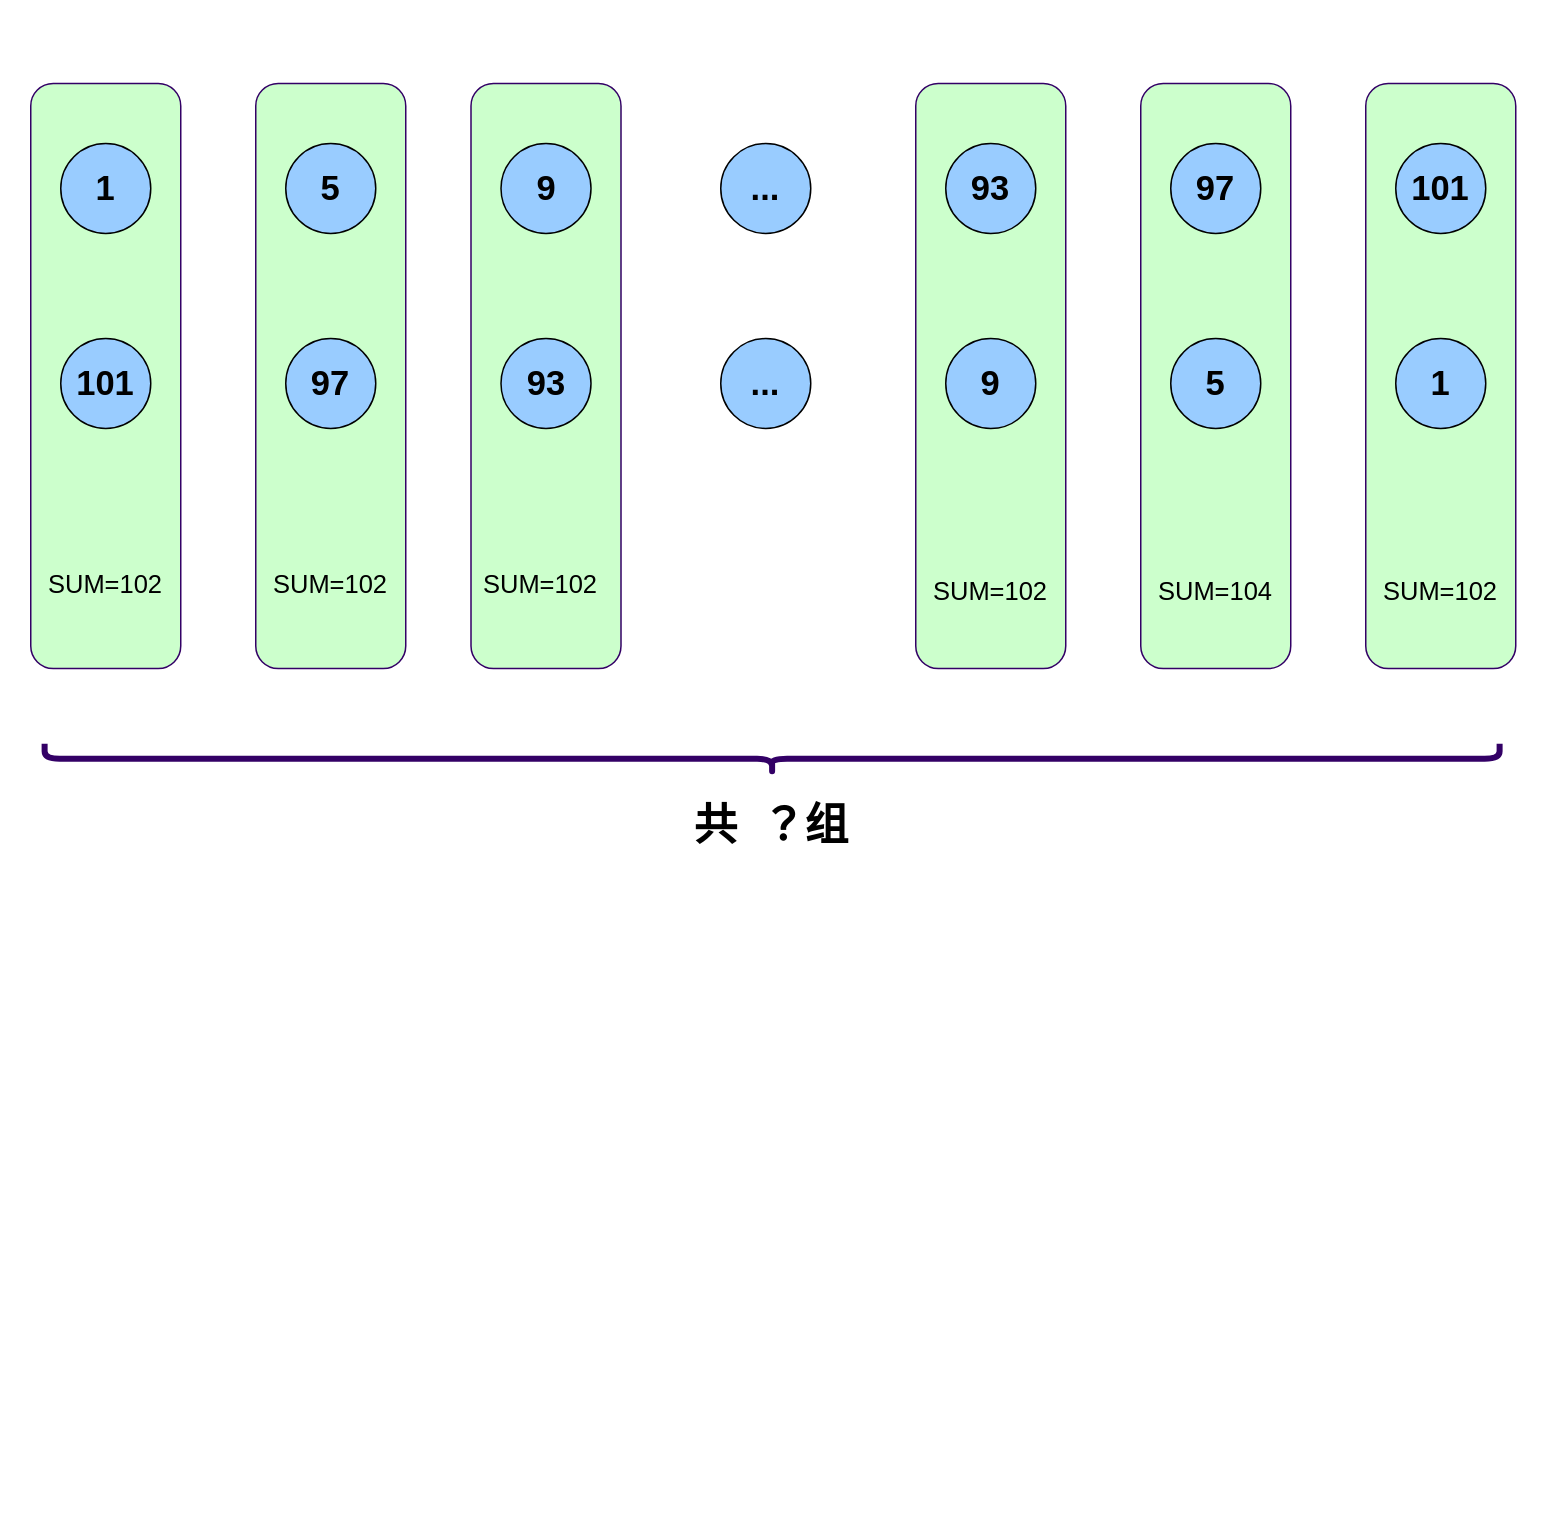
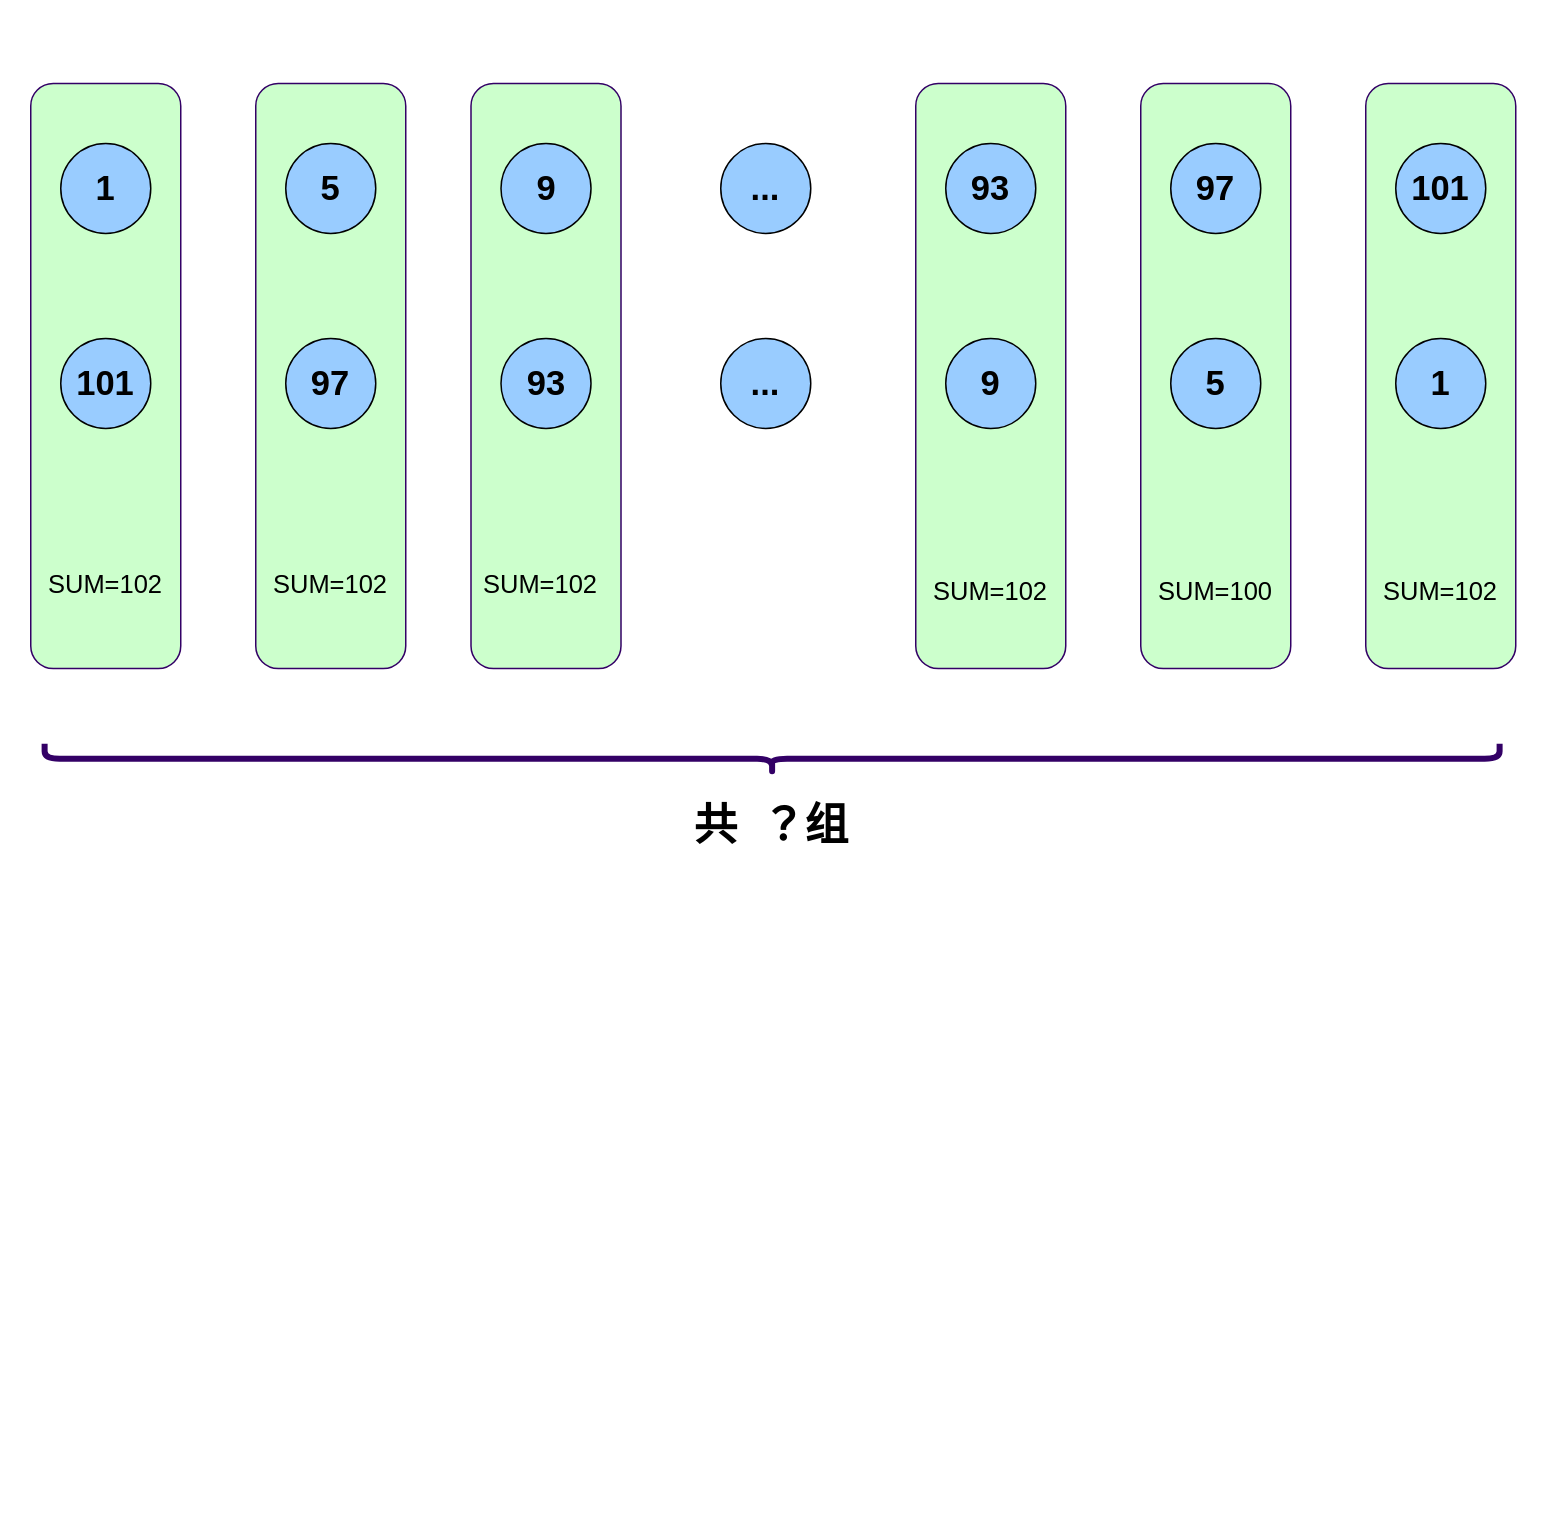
(1216, 593) -> (1216, 593)
